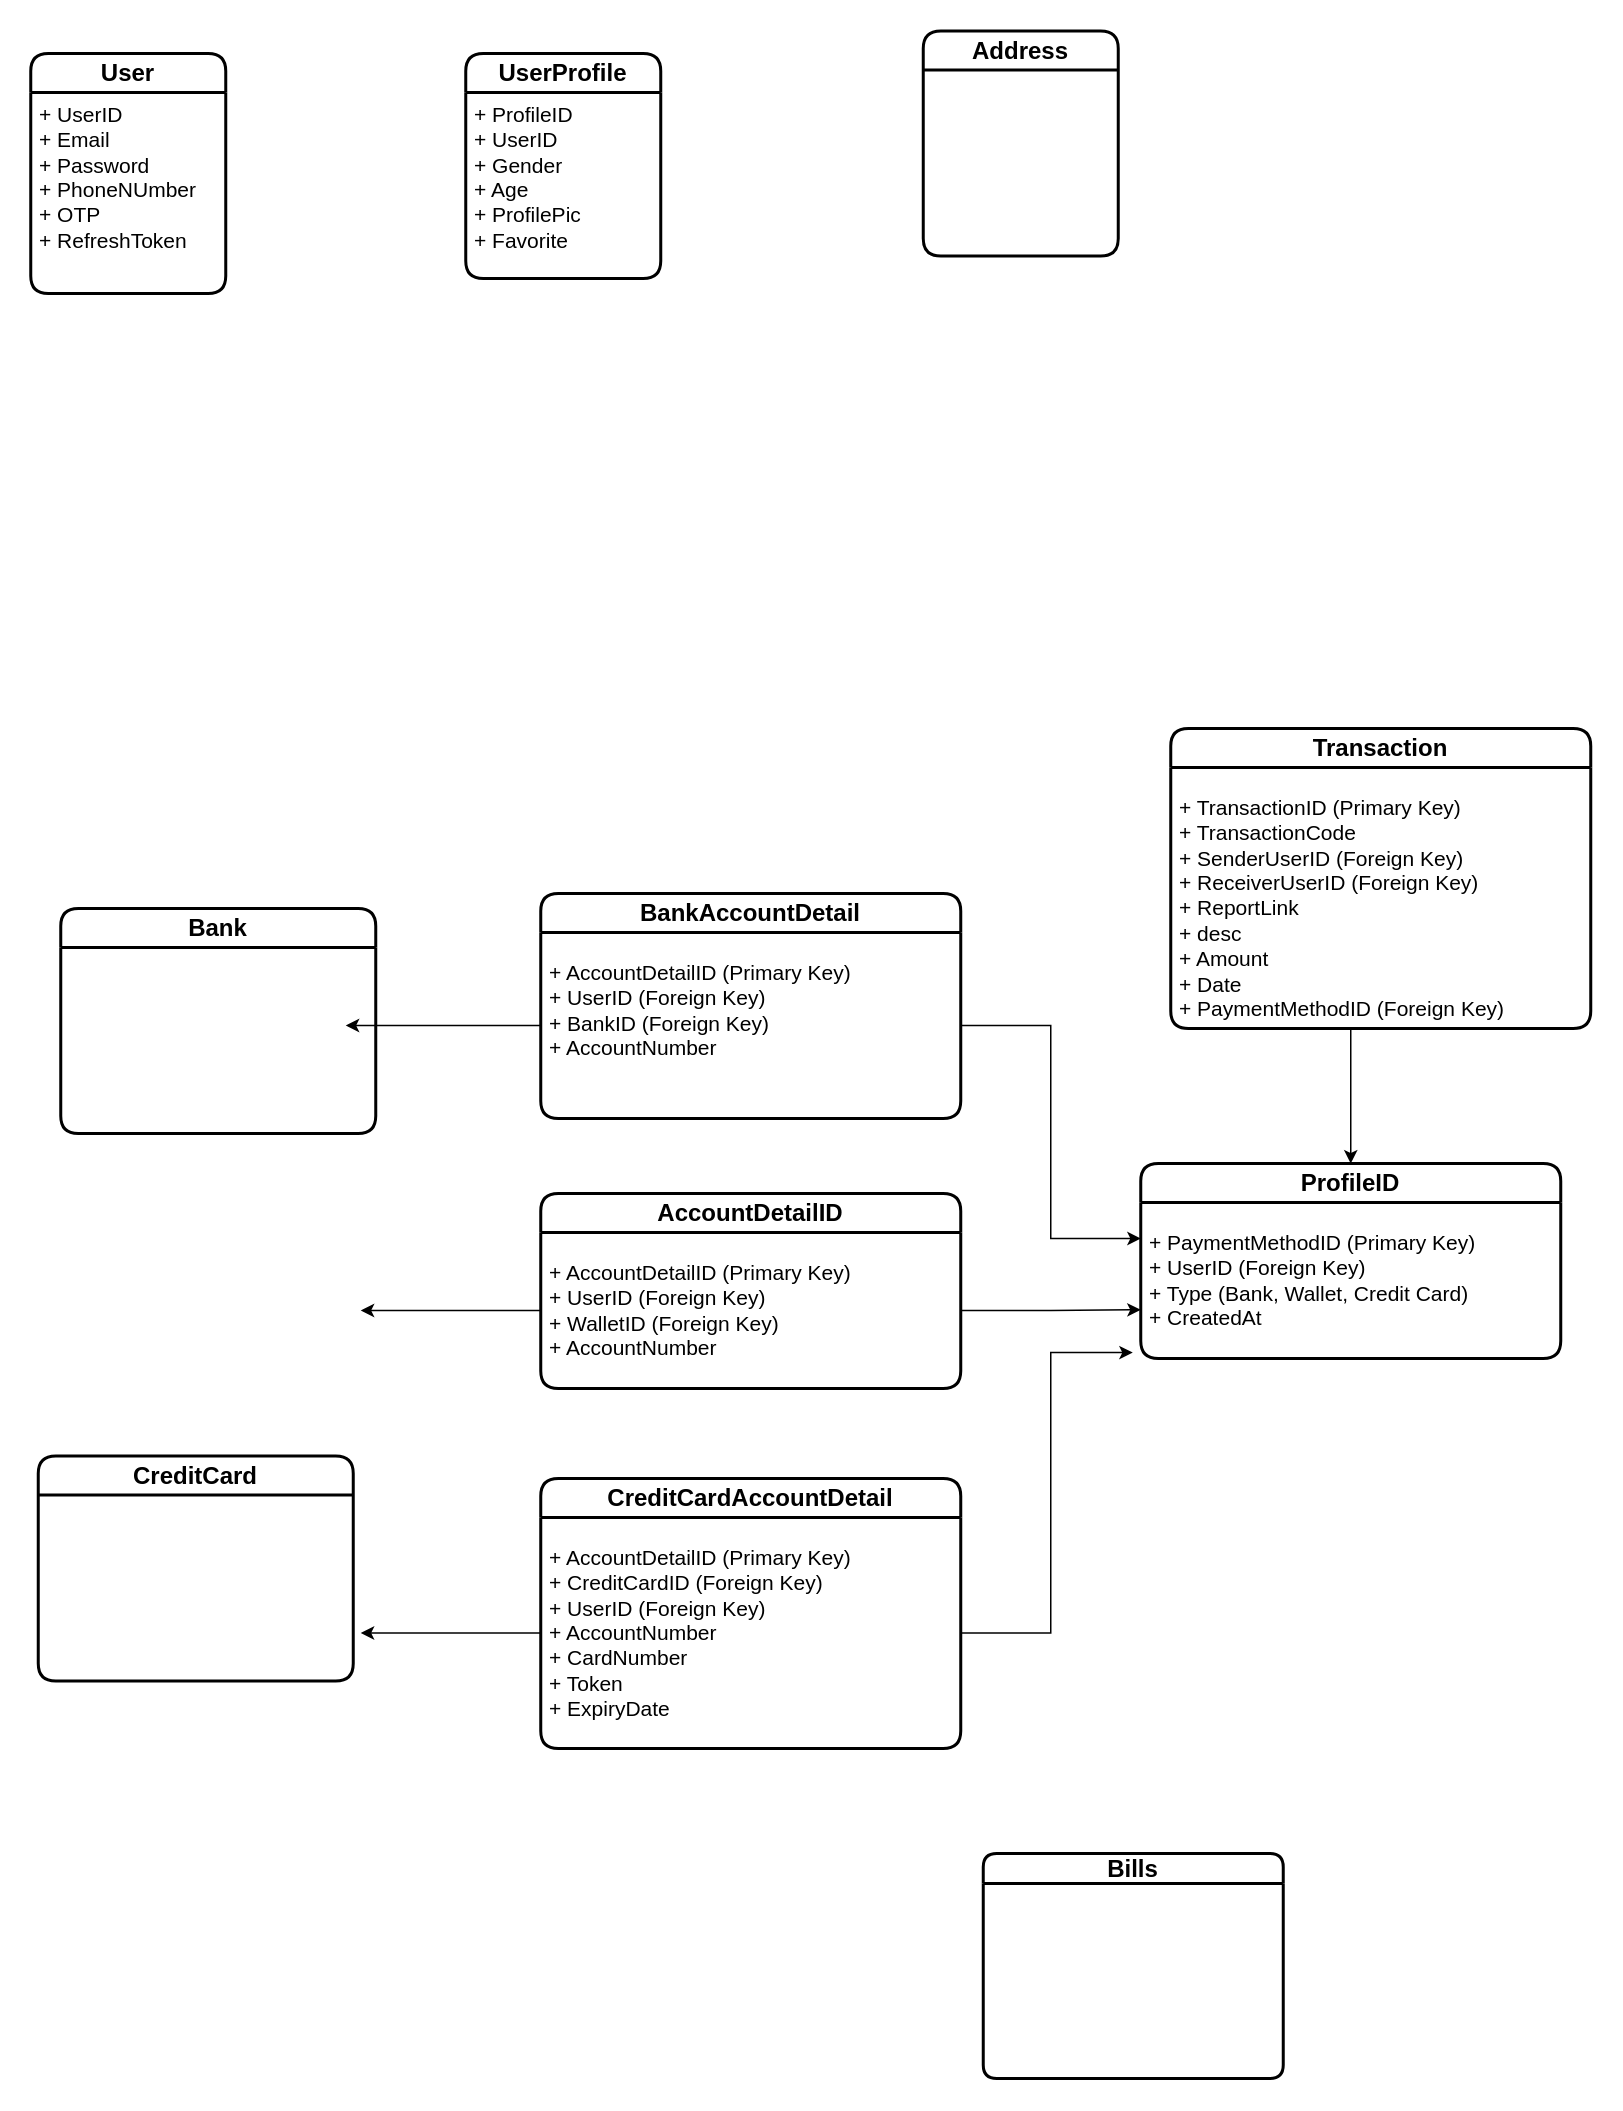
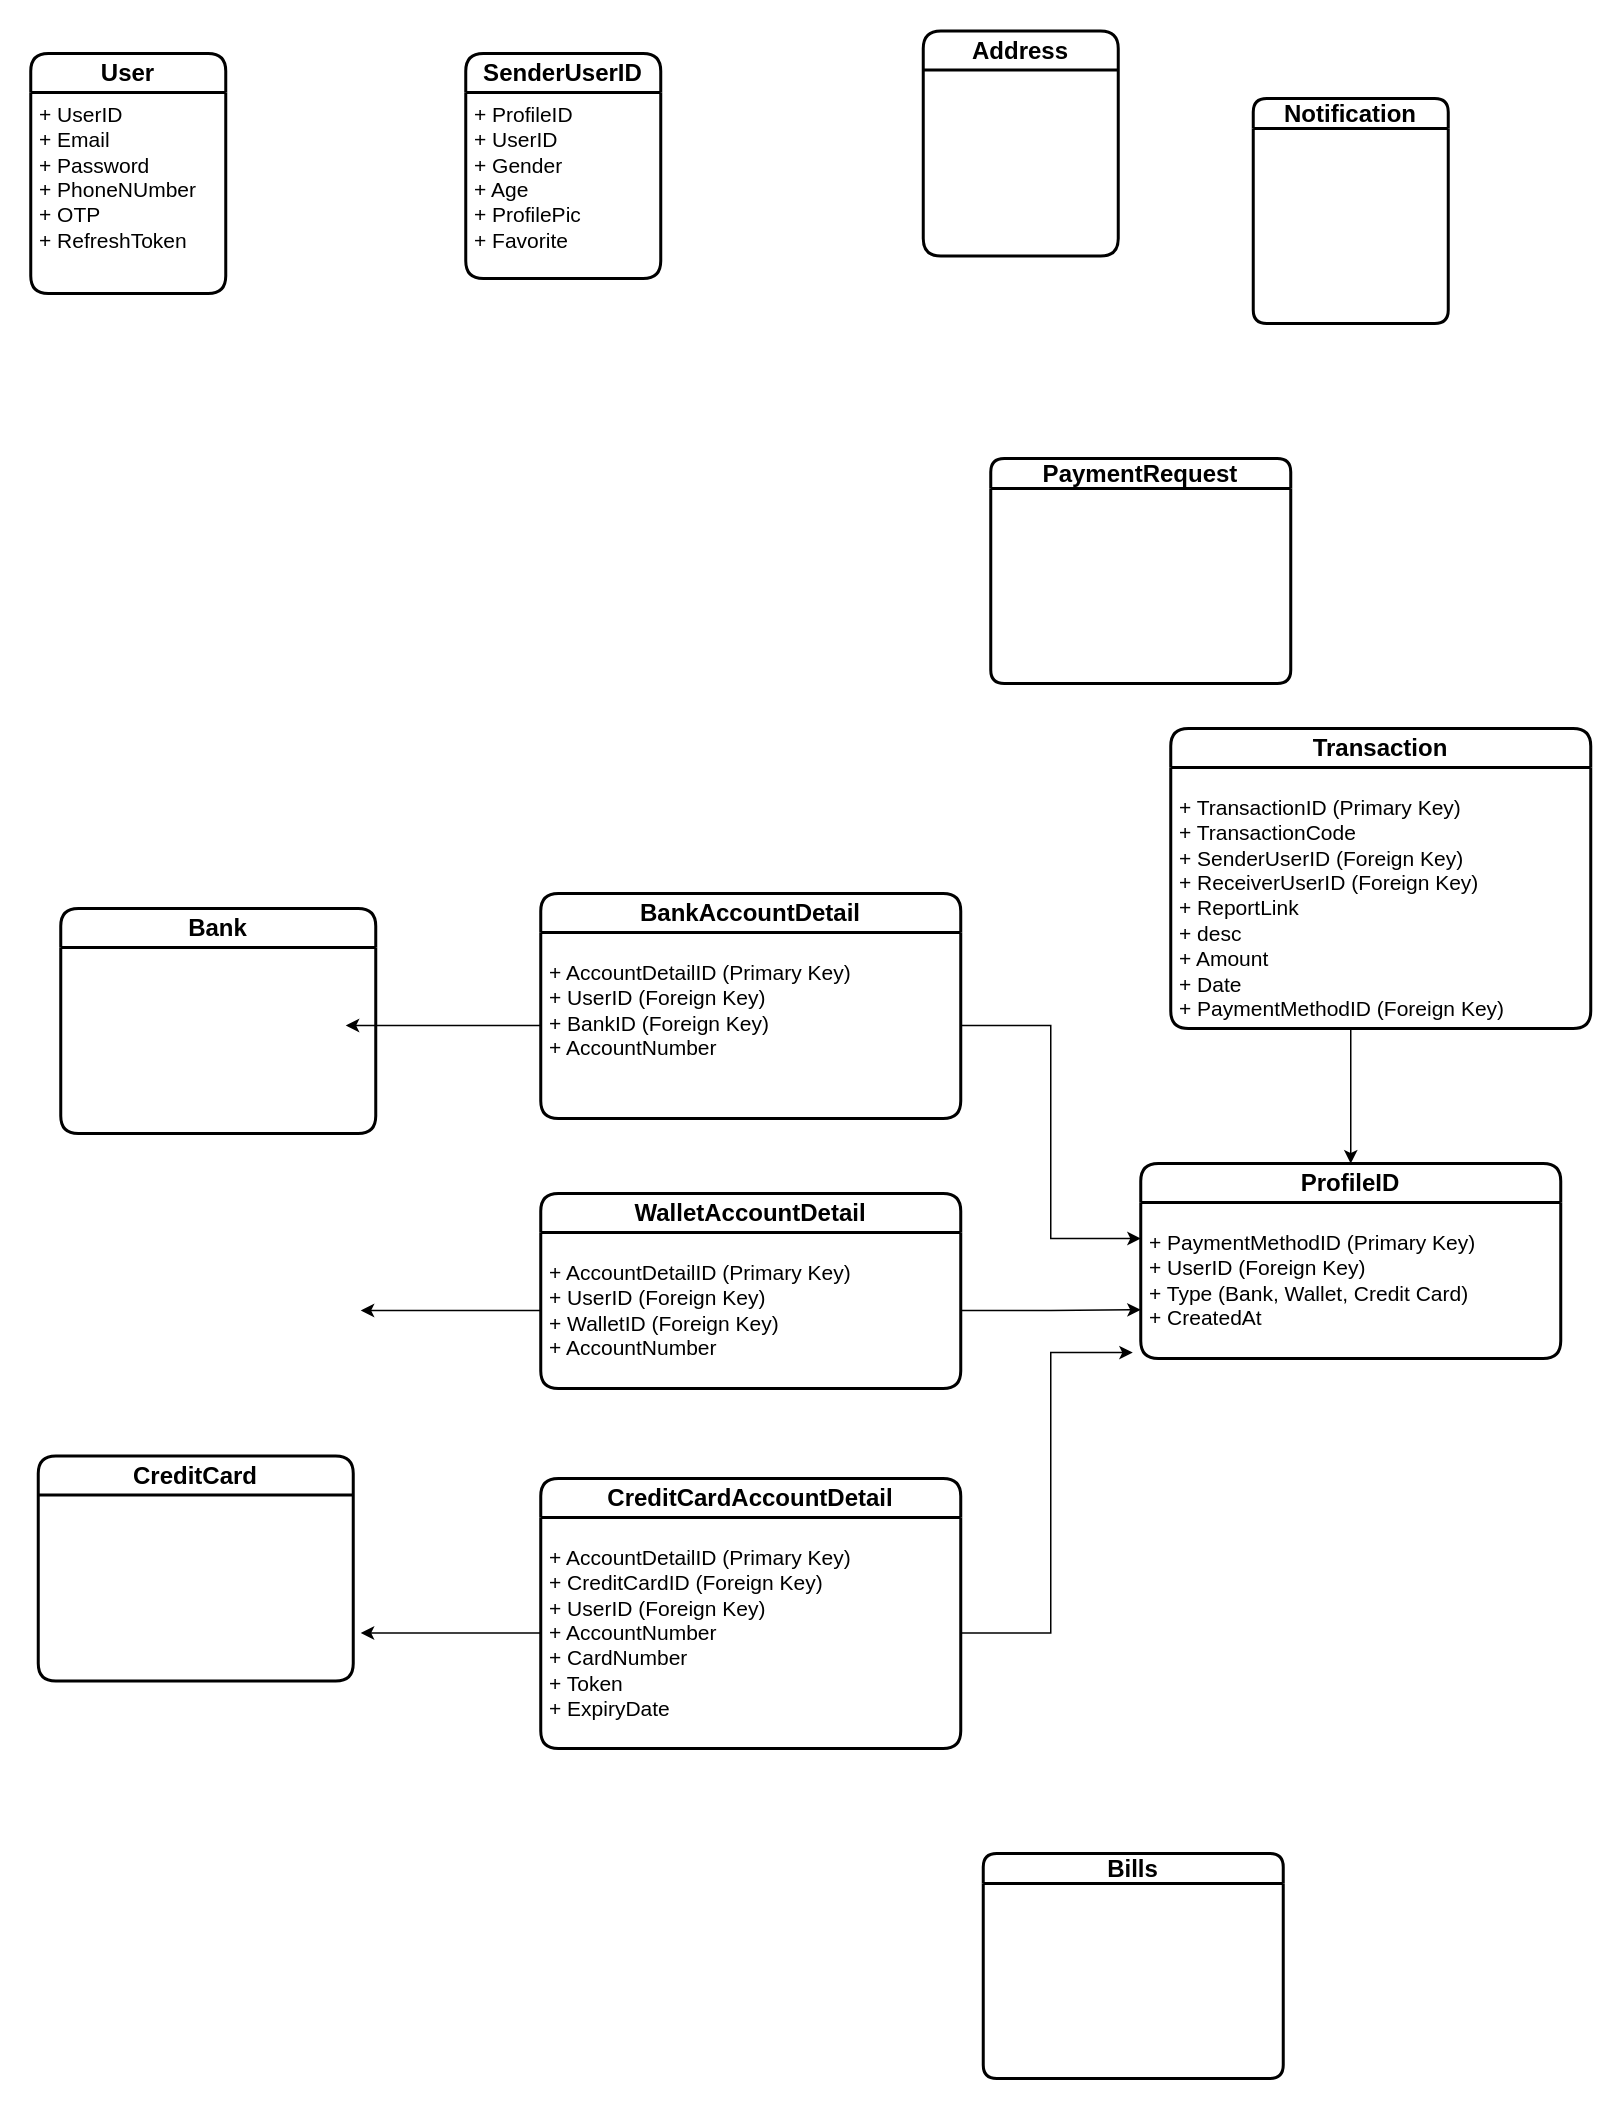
(563, 73) -> (563, 73)
none -> (1351, 211)
none -> (1141, 571)
(751, 1213) -> (751, 1213)
